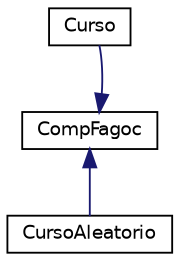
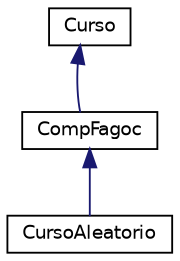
(102, 70) -> (78, 88)
